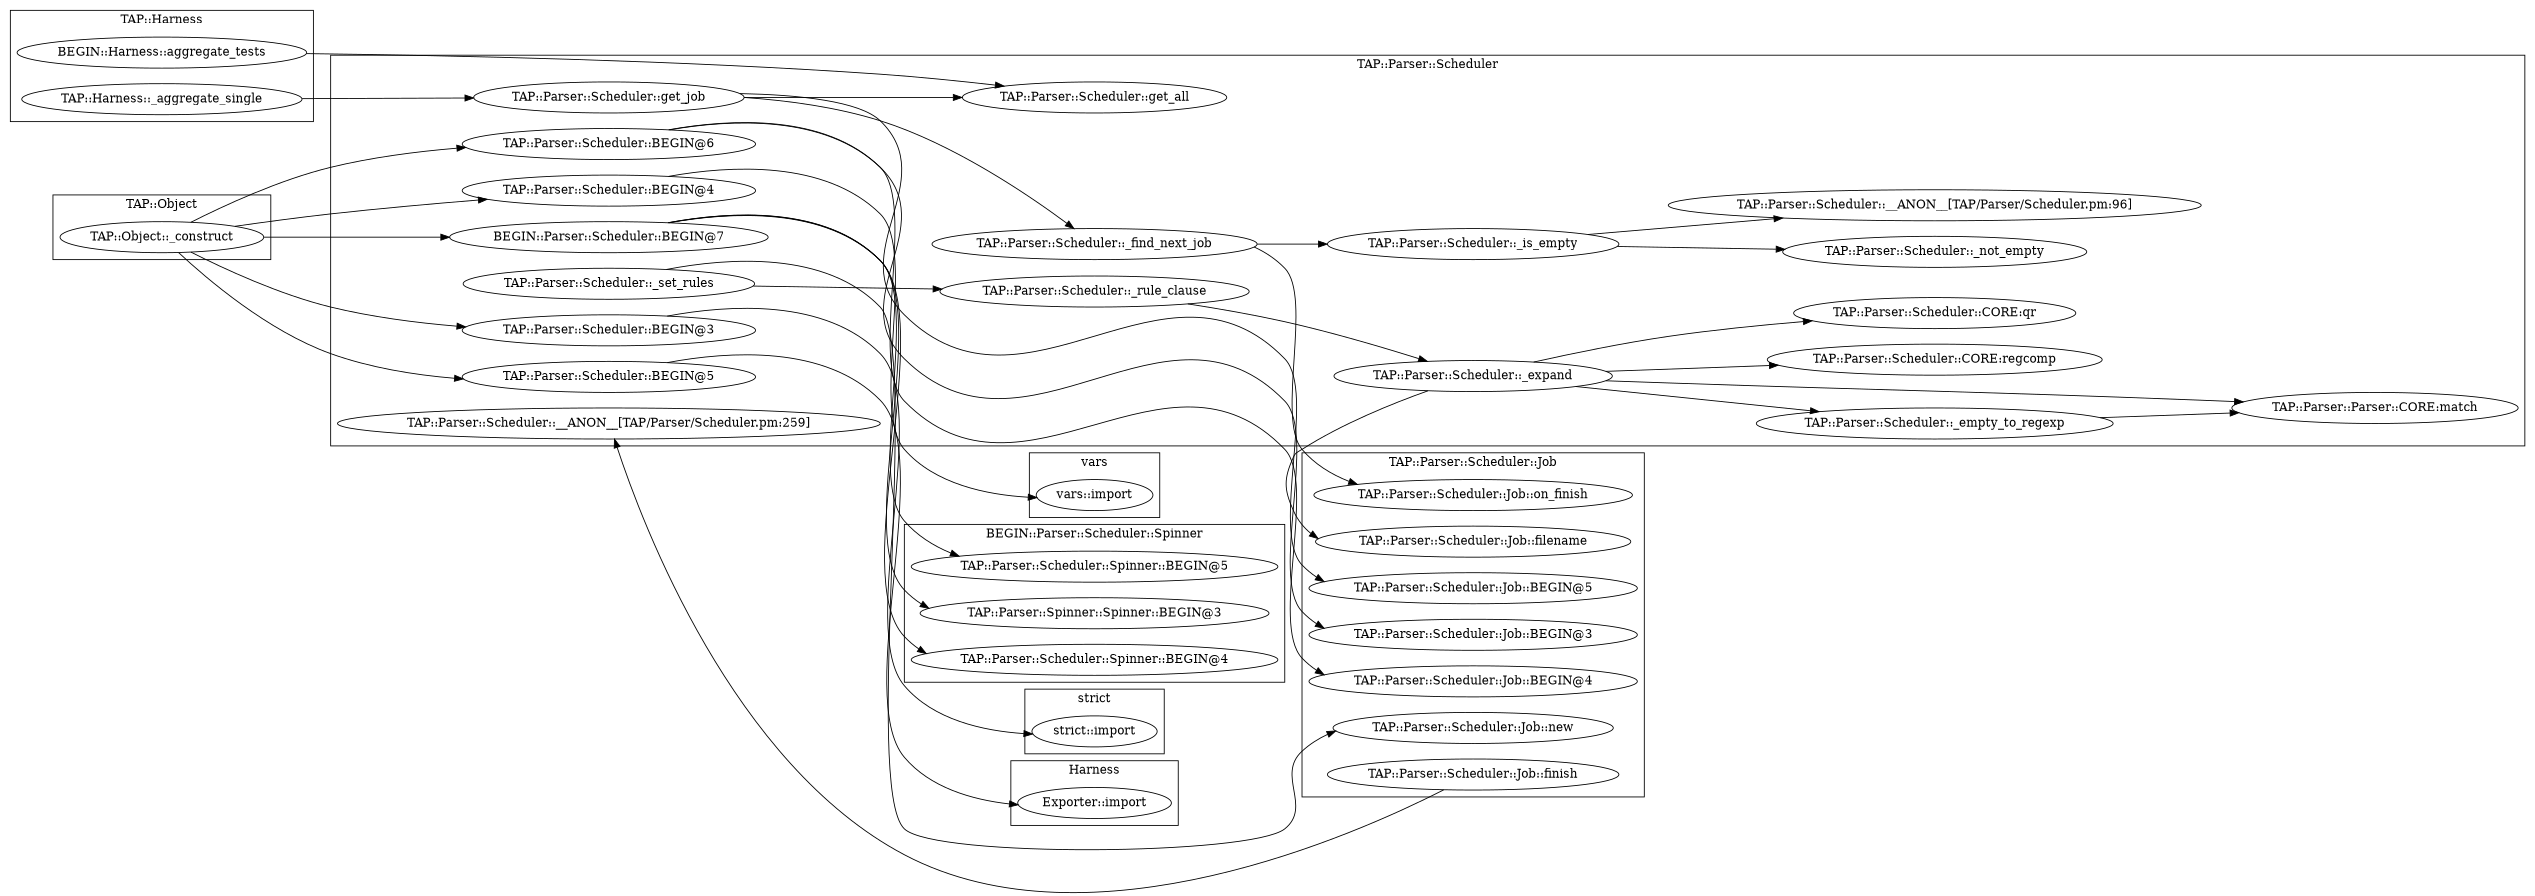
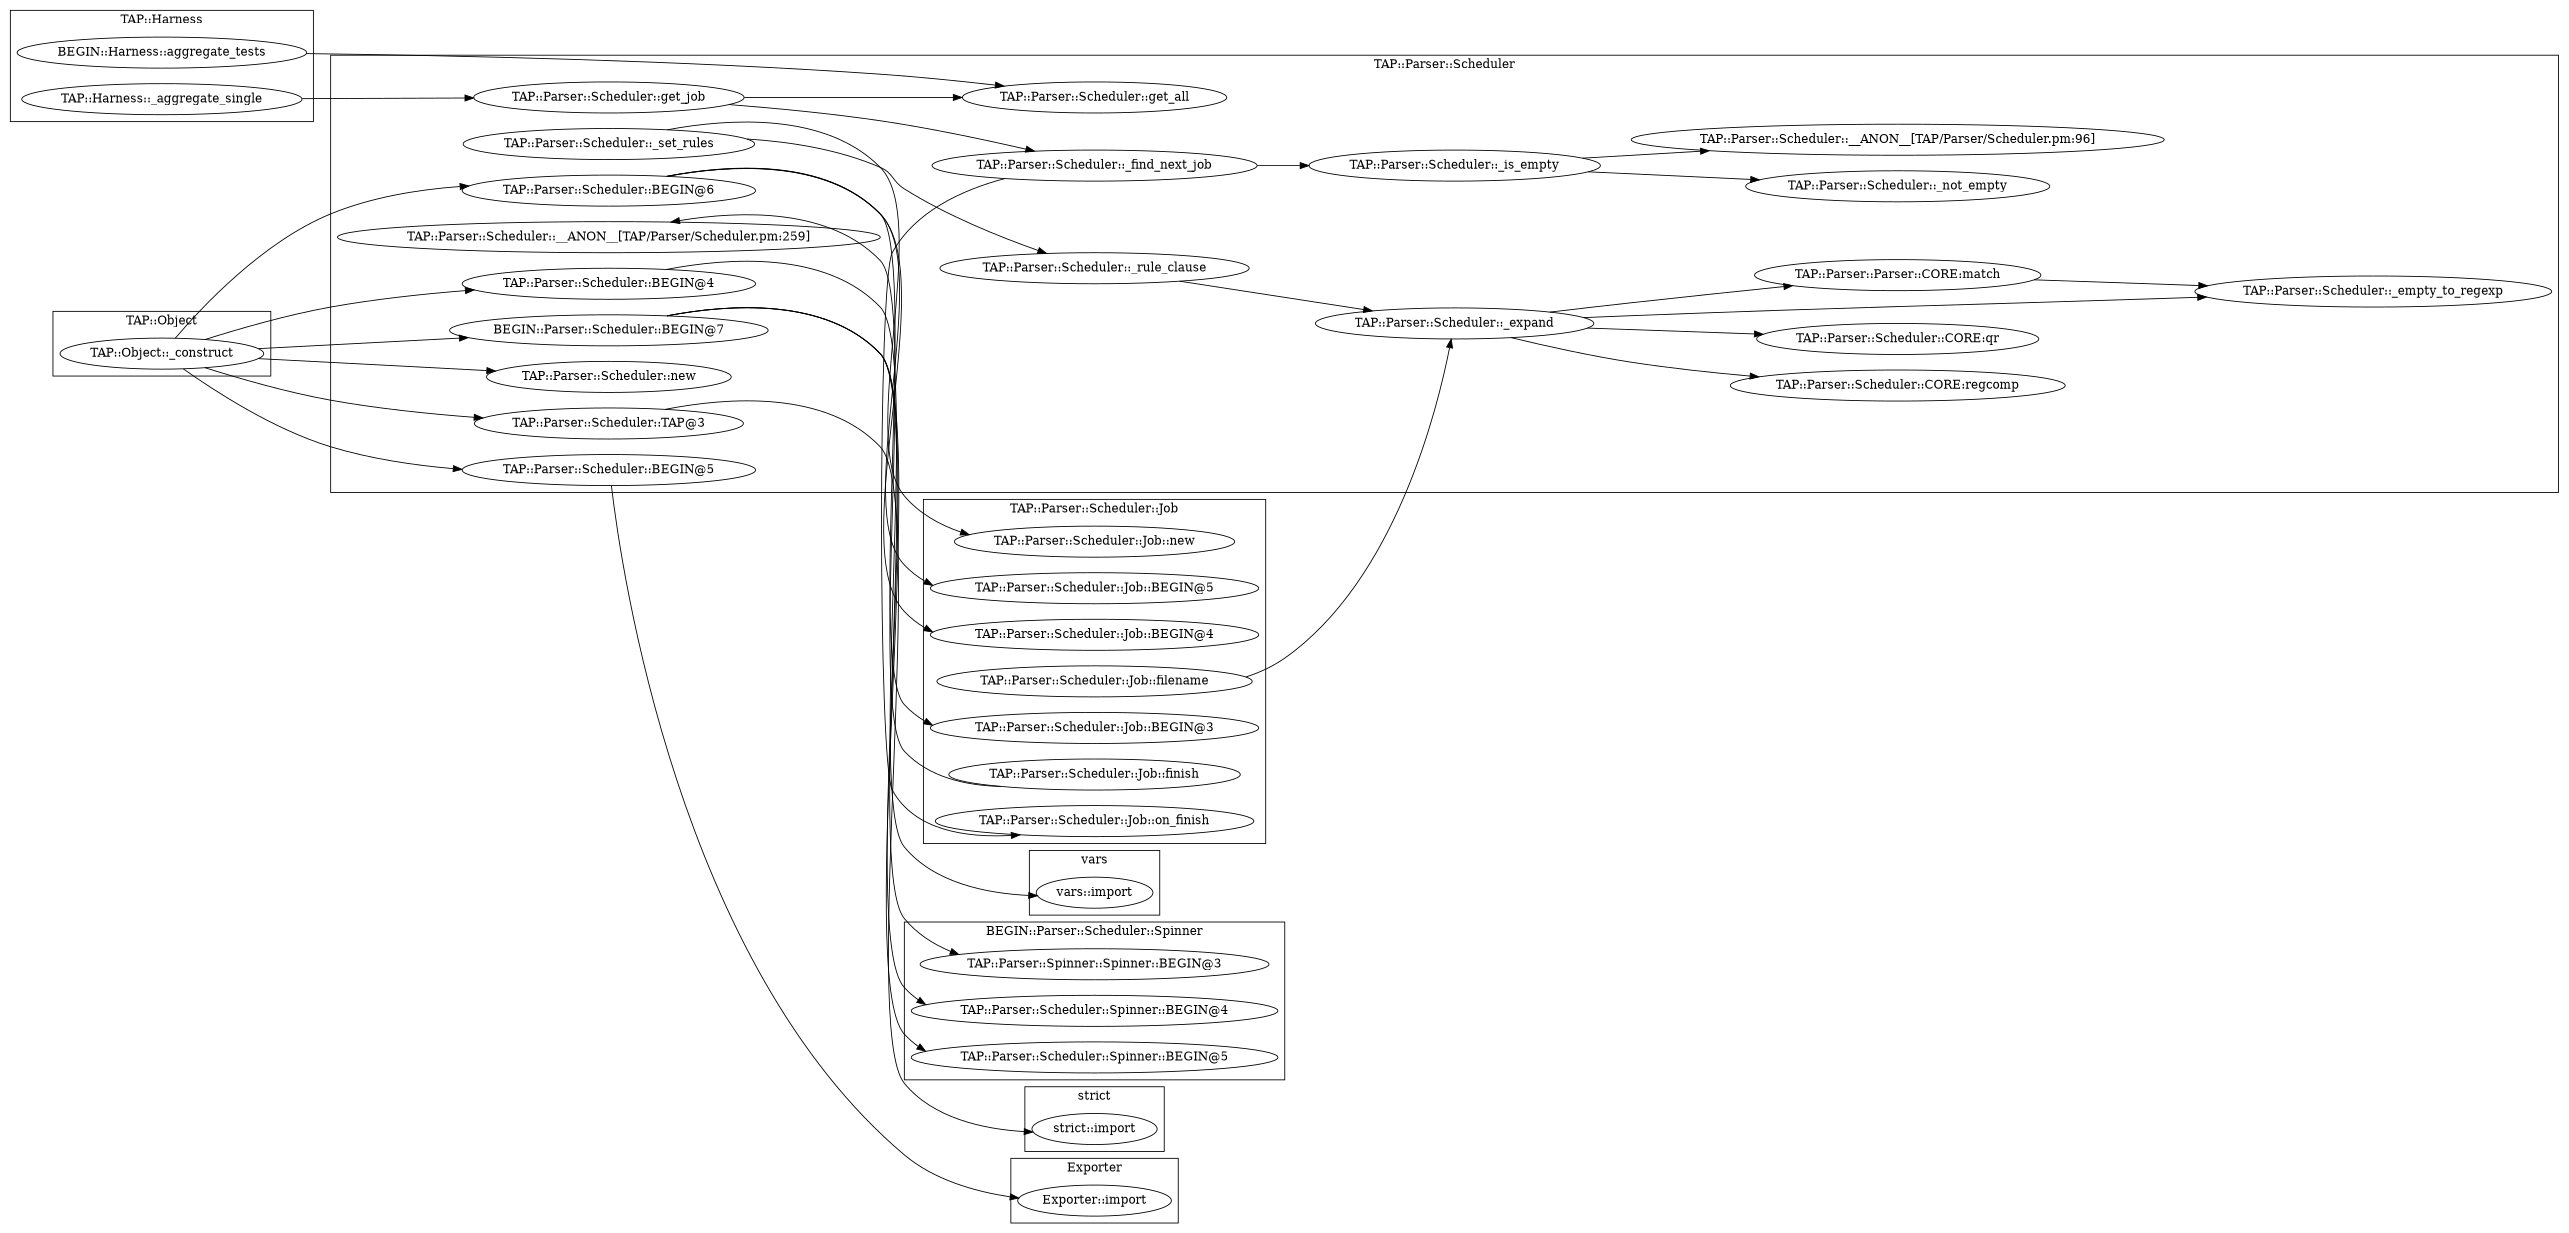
(609, 330) -> (609, 423)
(1036, 350) -> (899, 291)
none -> (609, 377)
(2165, 415) -> (2116, 283)
(1320, 438) -> (1384, 537)
(1095, 771) -> (1095, 1168)
